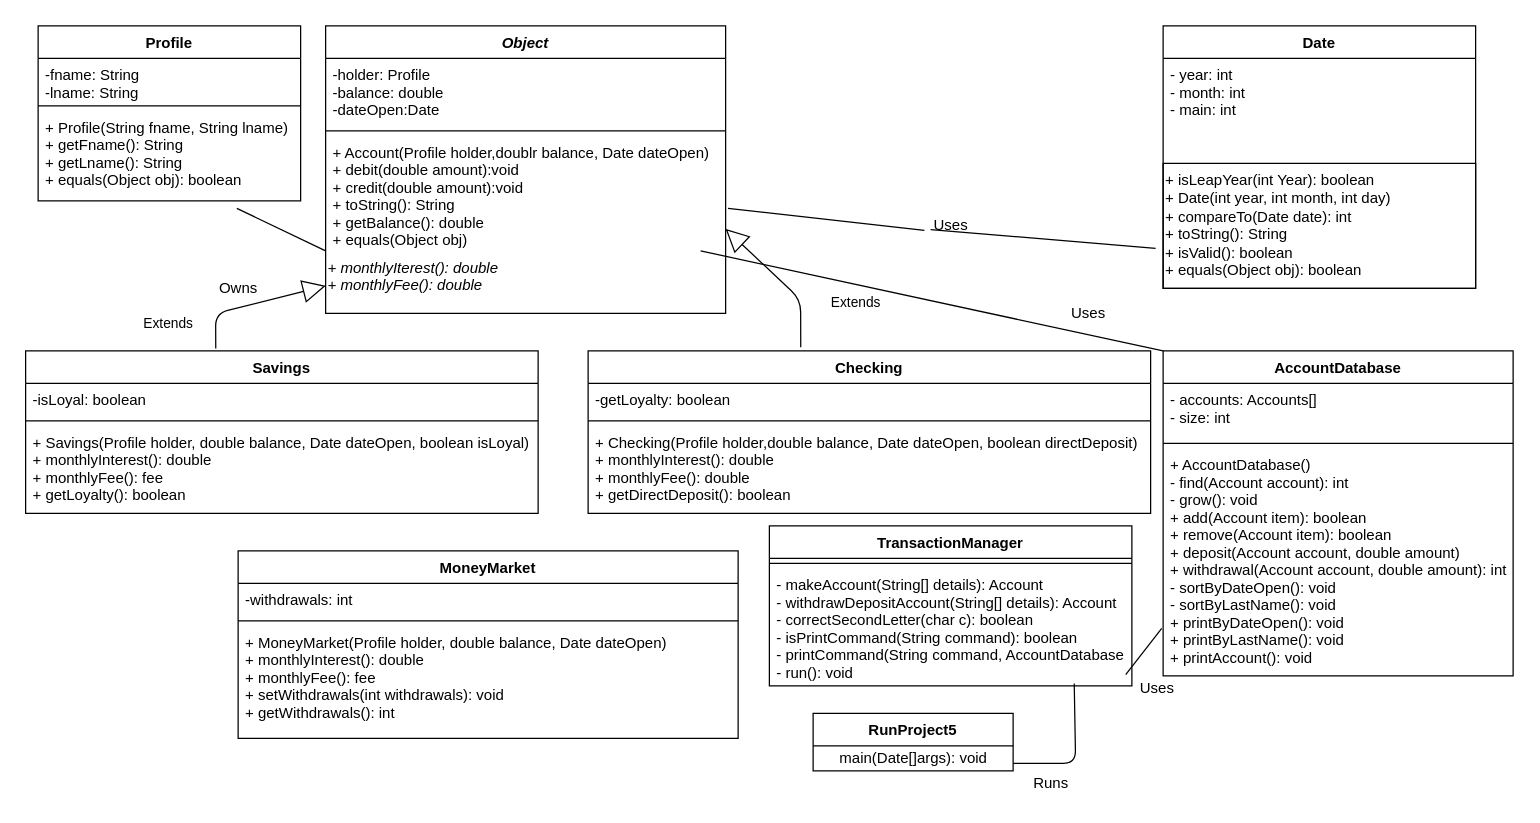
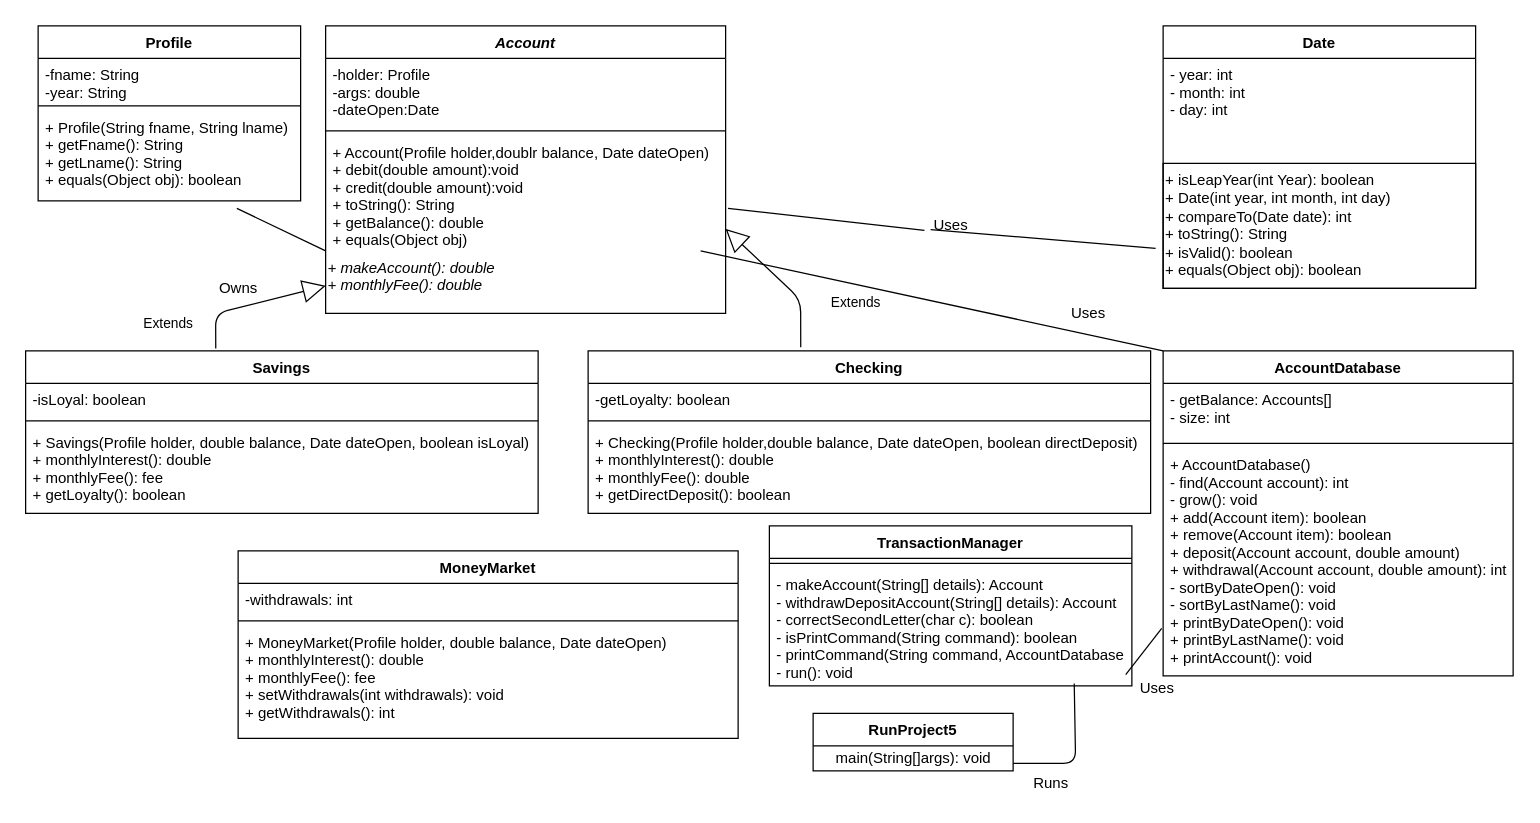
(525, 43) -> (525, 43)
(98, 75) -> (98, 75)
(390, 75) -> (390, 75)
(1208, 75) -> (1208, 75)
(427, 268) -> (416, 268)
(1257, 400) -> (1263, 400)
(914, 758) -> (914, 758)
